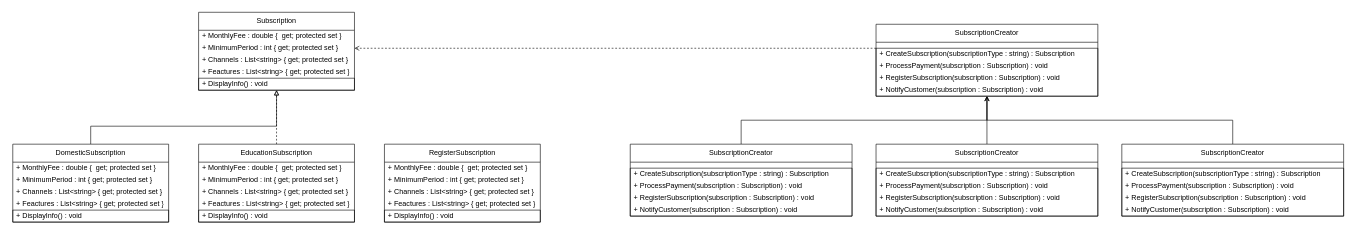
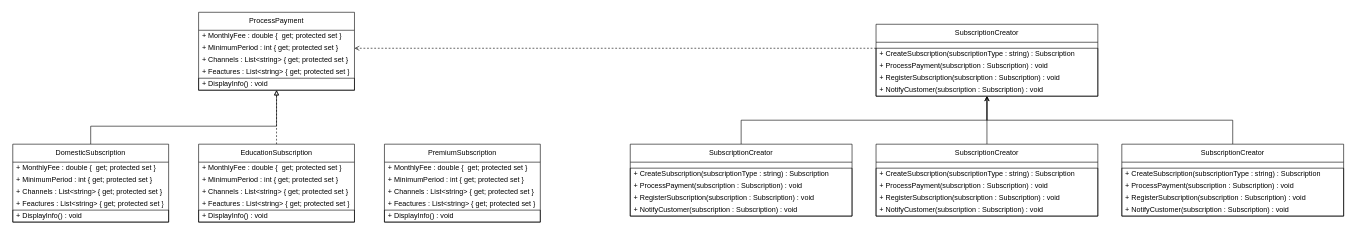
(276, 21) -> (276, 21)
(462, 153) -> (462, 153)
